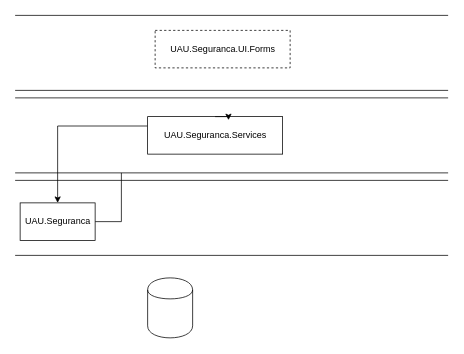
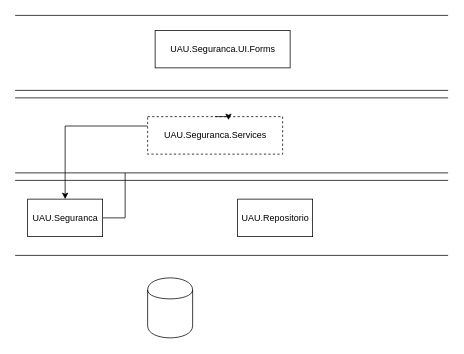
(222, 49) -> (222, 49)
(215, 135) -> (215, 135)
none -> (275, 218)
(57, 222) -> (65, 218)
